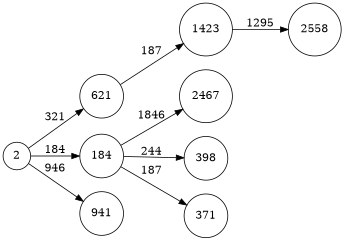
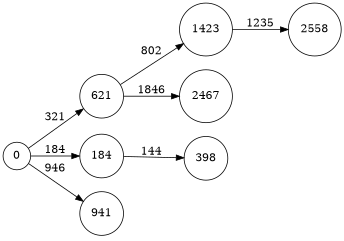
(260, 24) -> (260, 24)
(152, 51) -> (152, 51)
(149, 129) -> (148, 96)
(152, 152) -> (152, 152)
(17, 156) -> (17, 156)
(206, 216) -> none
